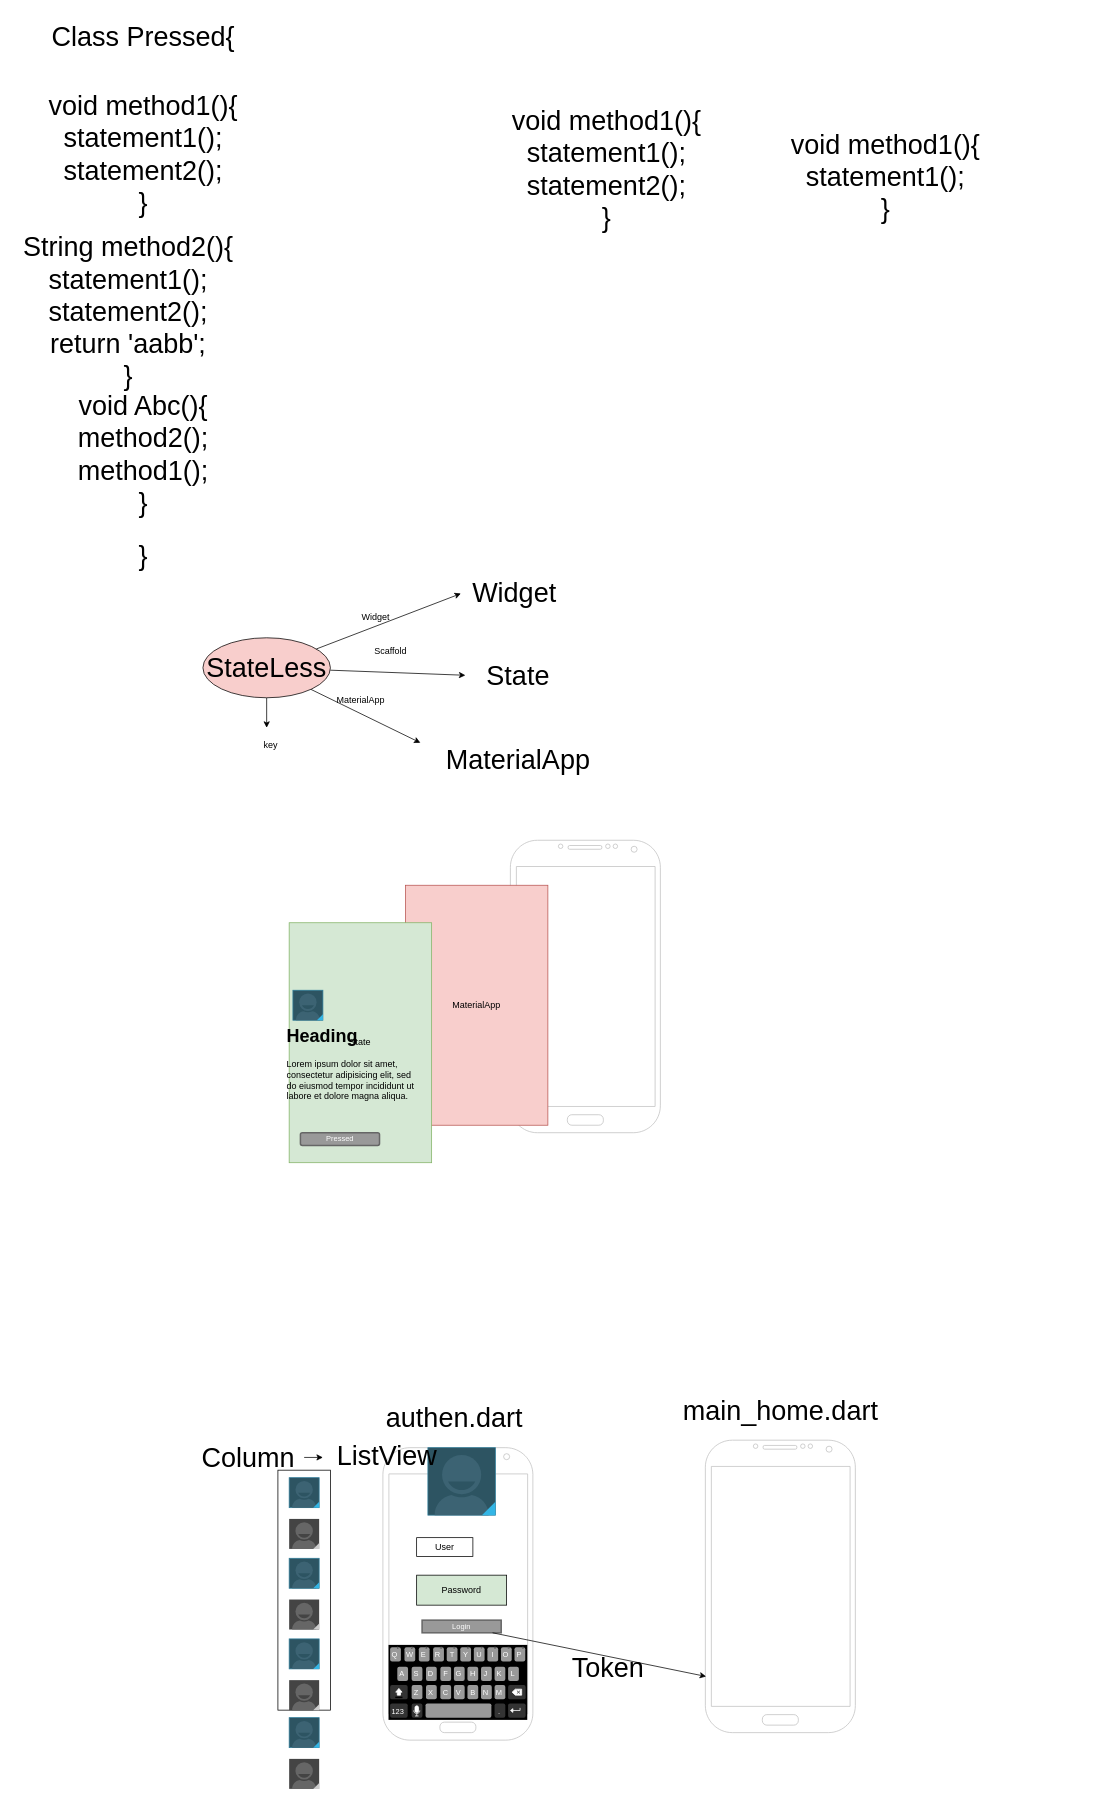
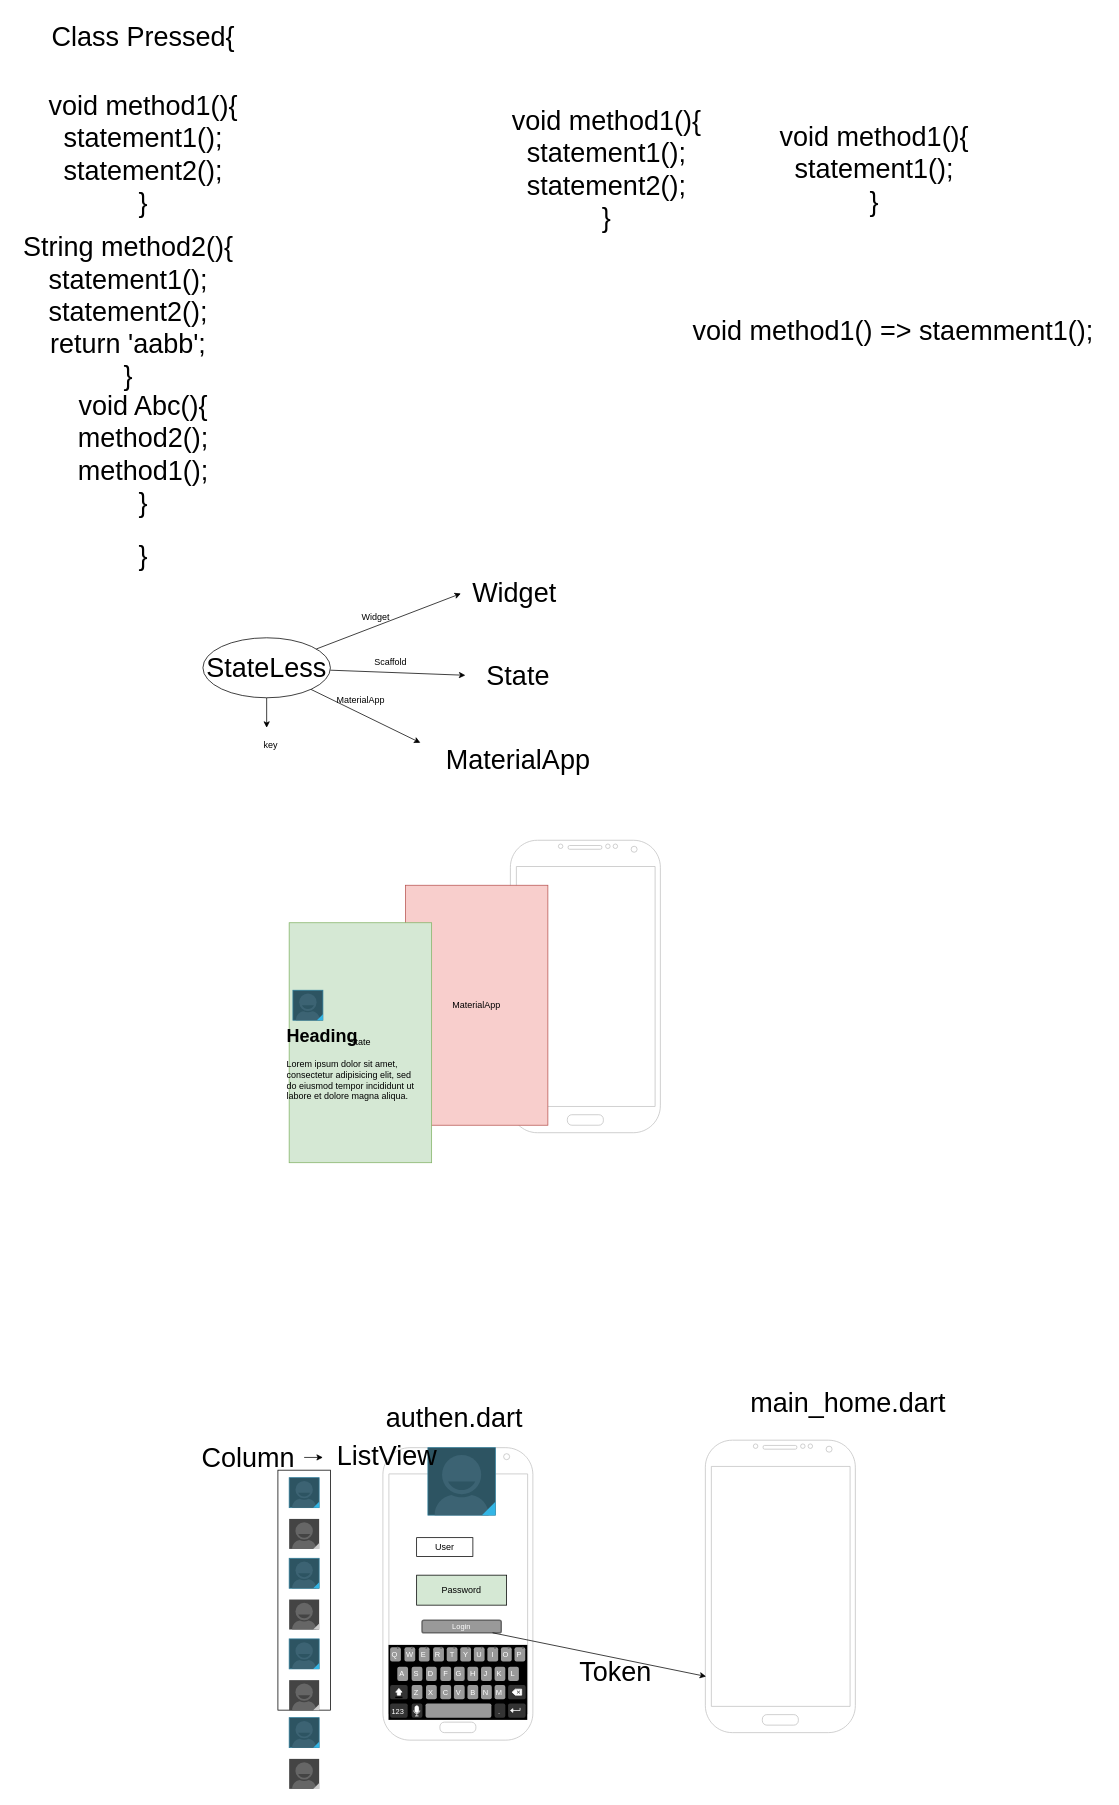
(885, 177) -> (874, 169)
none -> (893, 330)
(390, 651) -> (390, 663)
(267, 668) -> (267, 668)
(340, 1139) -> none
(780, 1410) -> (848, 1403)
(462, 1627) -> (462, 1627)
(608, 1668) -> (615, 1671)
